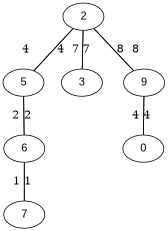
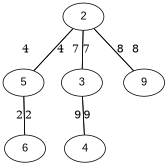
none -> (85, 149)
(143, 149) -> none
(24, 215) -> none
